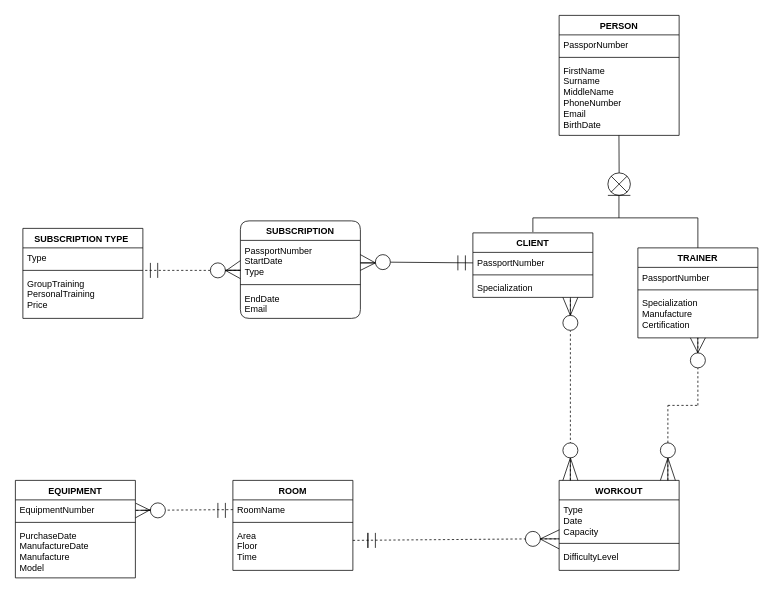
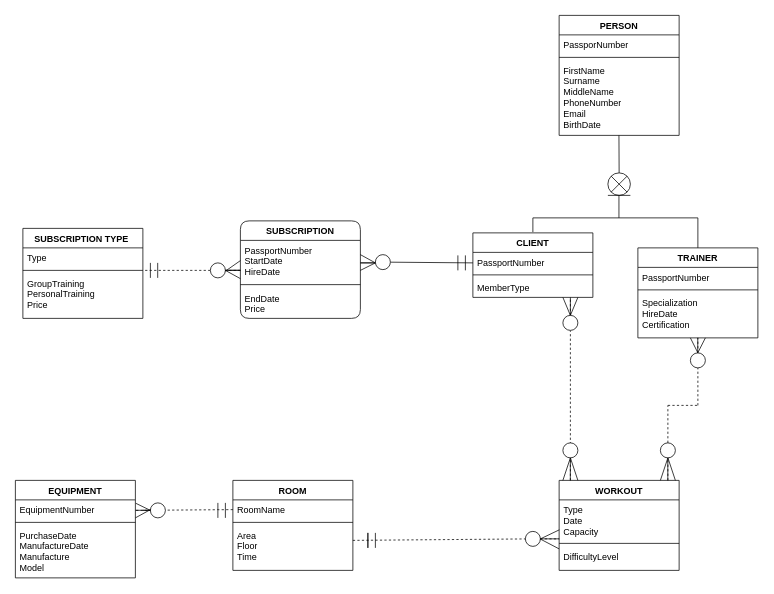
(280, 262) -> (280, 262)
(508, 289) -> (503, 289)
(263, 304) -> (263, 304)
(673, 314) -> (673, 314)
